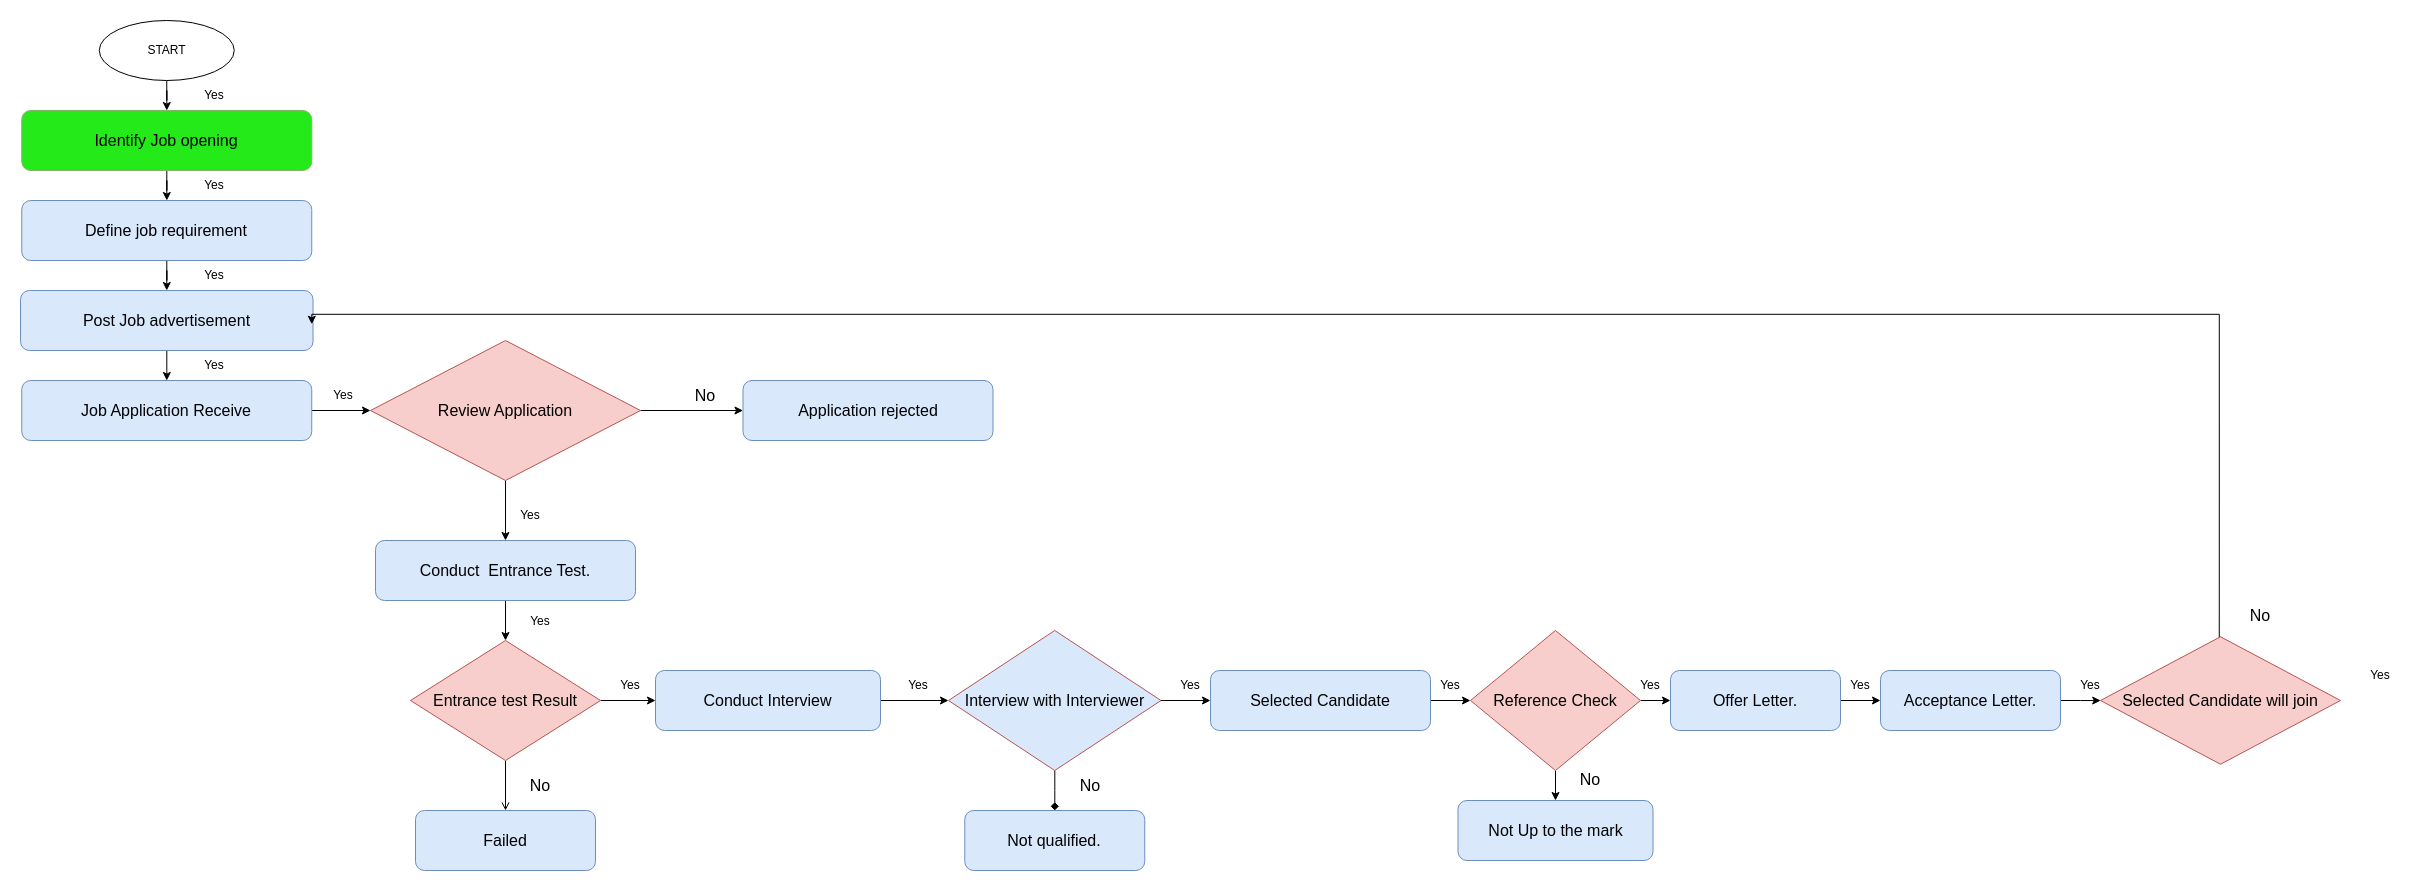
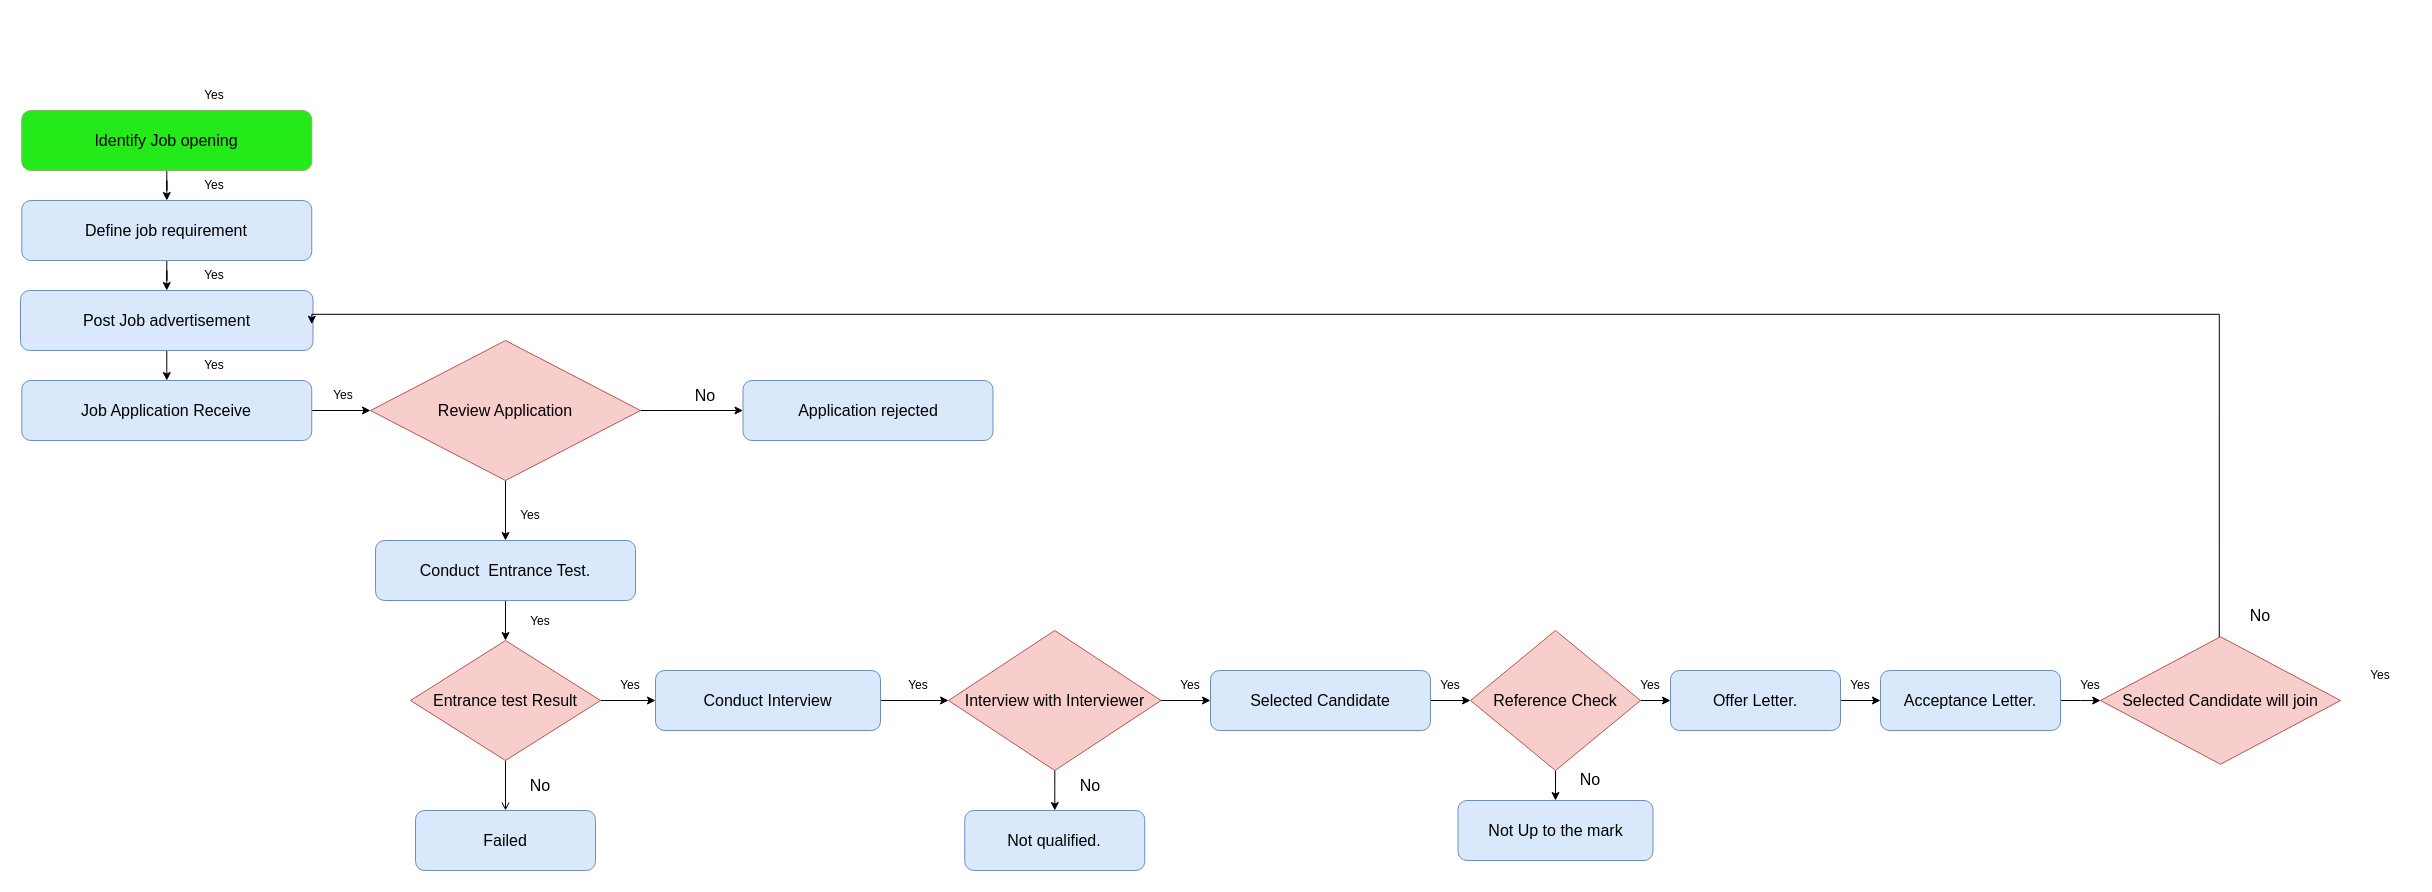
(167, 51) -> none
(167, 100) -> none
(1055, 701) -> (1055, 701)
(1055, 801) -> (1055, 802)
